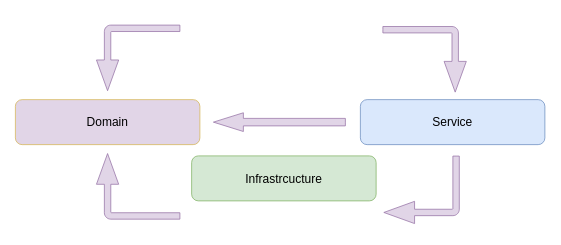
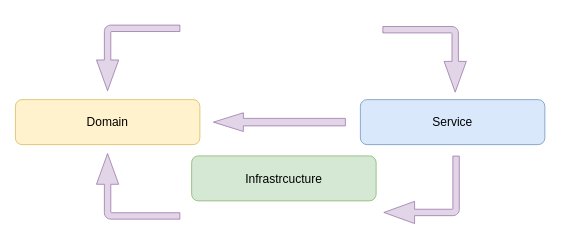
(108, 122) -> (108, 122)
